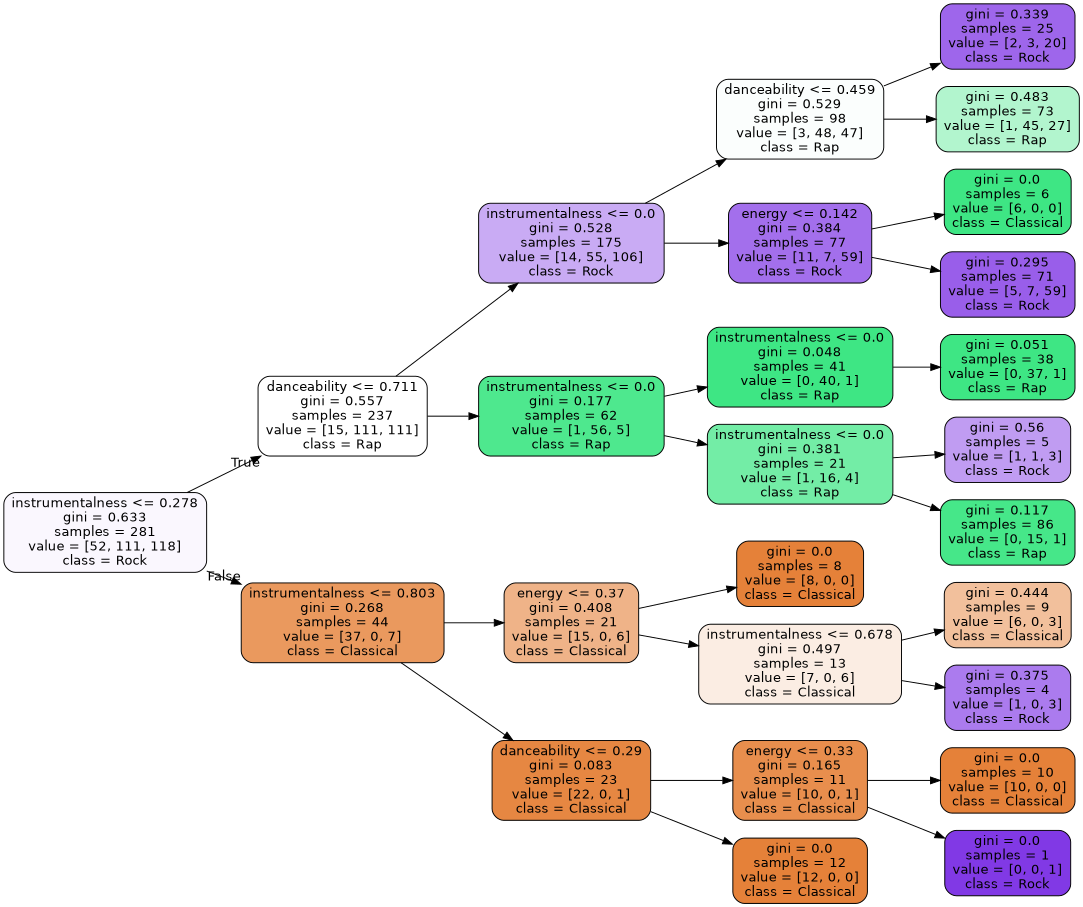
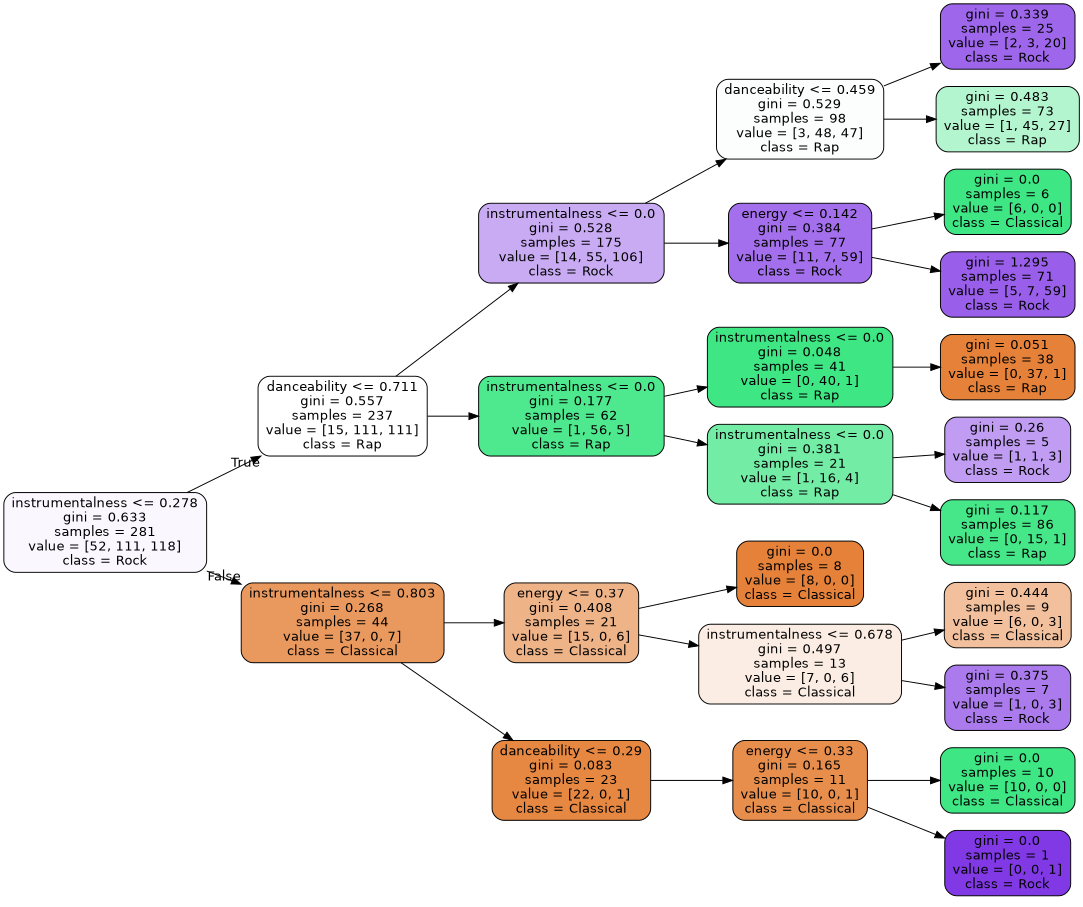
(1008, 284) -> (1008, 284)
(1008, 367) -> (1008, 367)
(1008, 450) -> (1008, 450)
(1008, 698) -> (1008, 698)
(1008, 780) -> (1008, 780)
(800, 871) -> none
